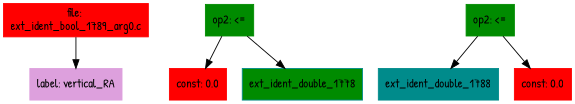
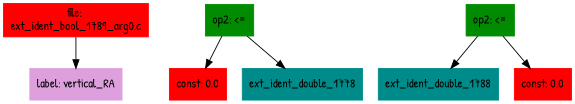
(302, 84) -> (302, 84)
